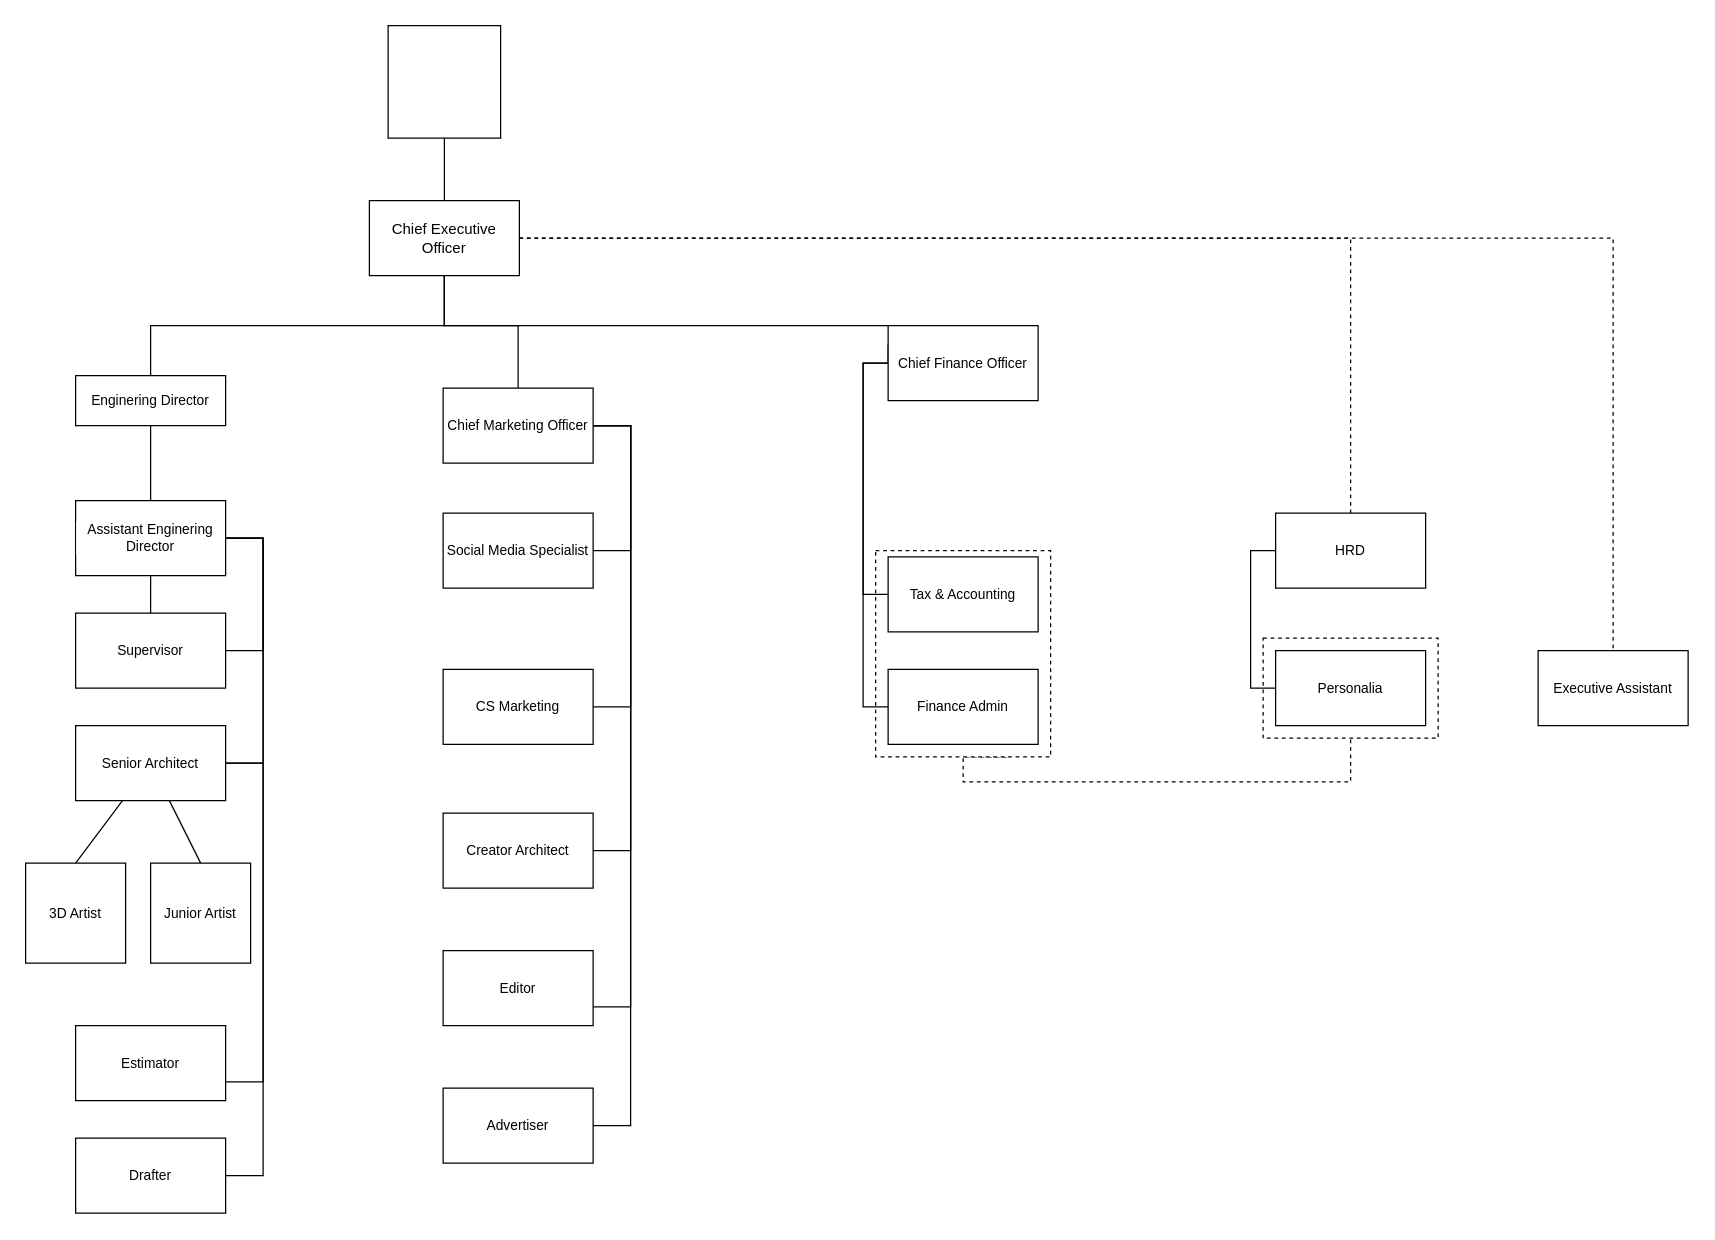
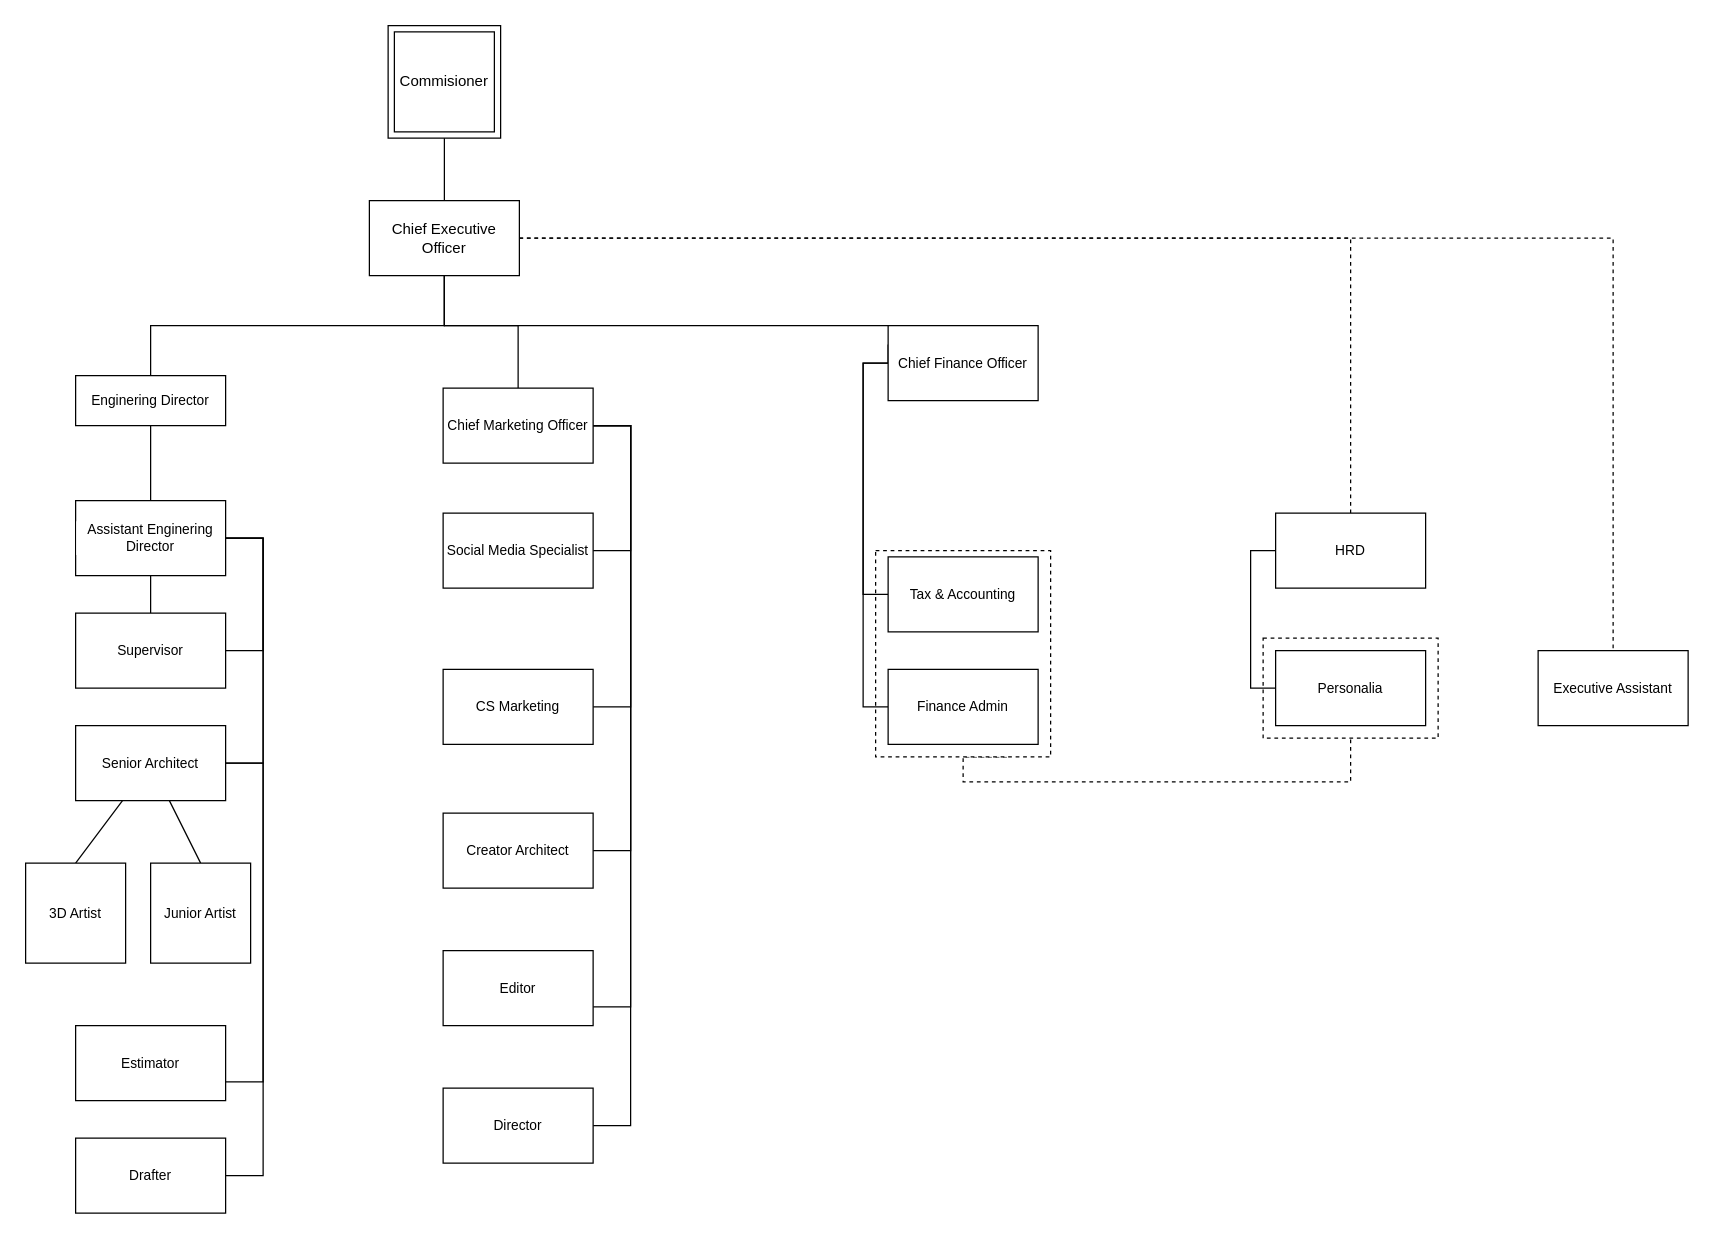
none -> (444, 82)
(518, 1126) -> (518, 1126)
